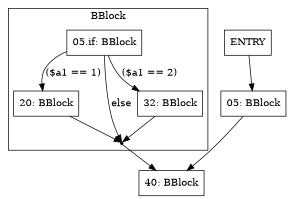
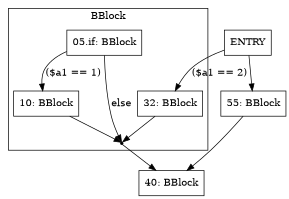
(118, 74) -> (198, 63)
(46, 104) -> (46, 104)
(253, 104) -> (253, 104)
